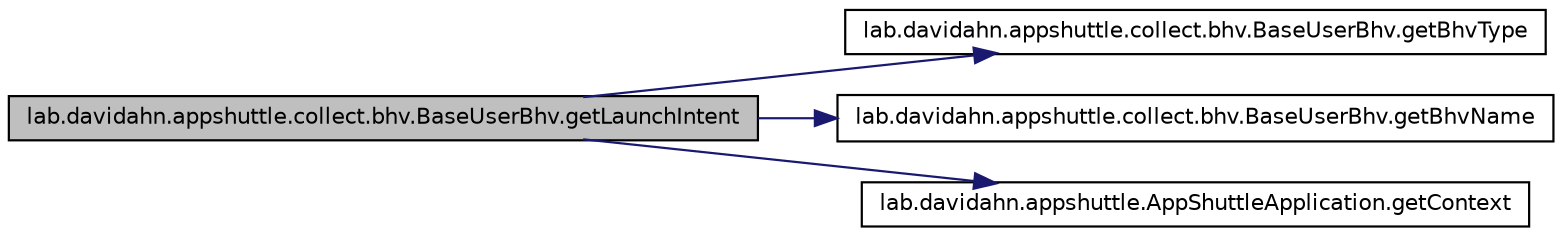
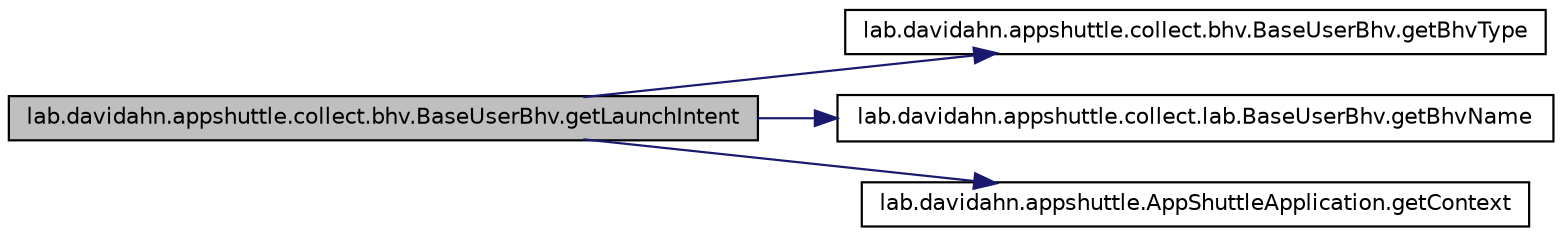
(1195, 118) -> (1195, 118)
